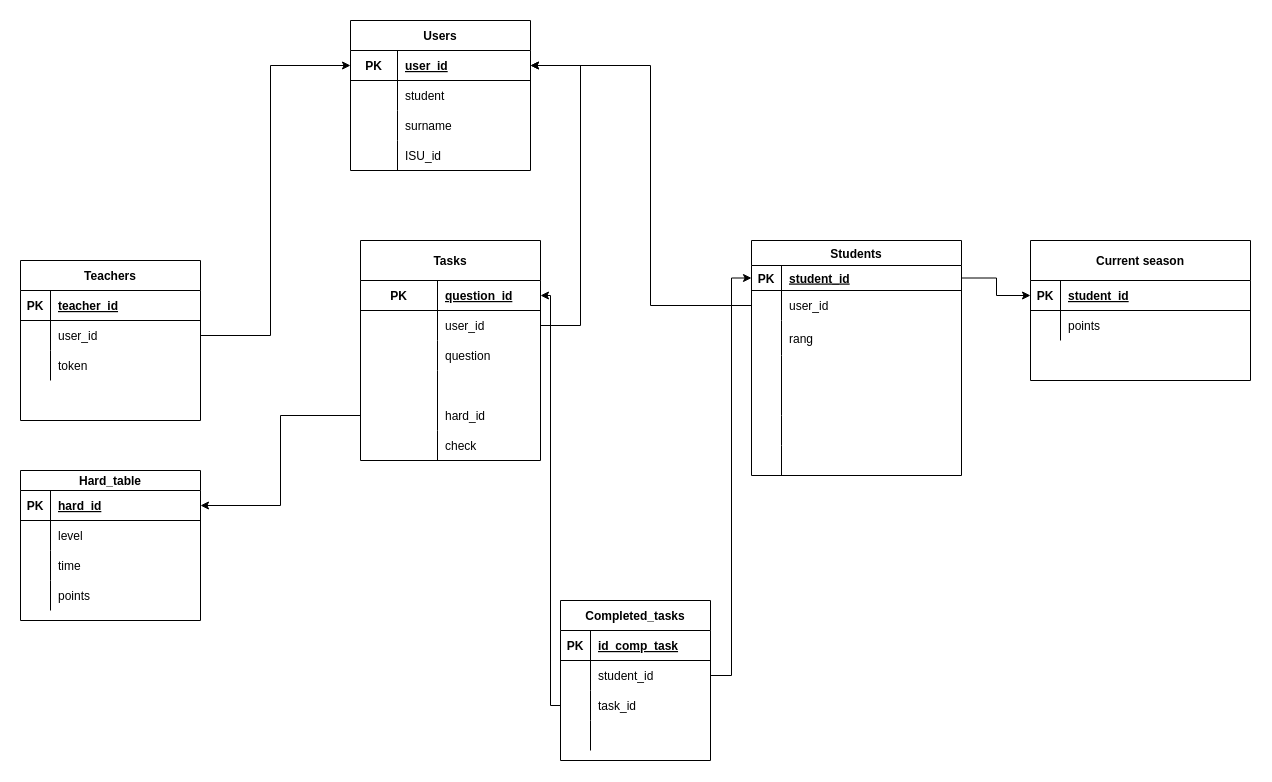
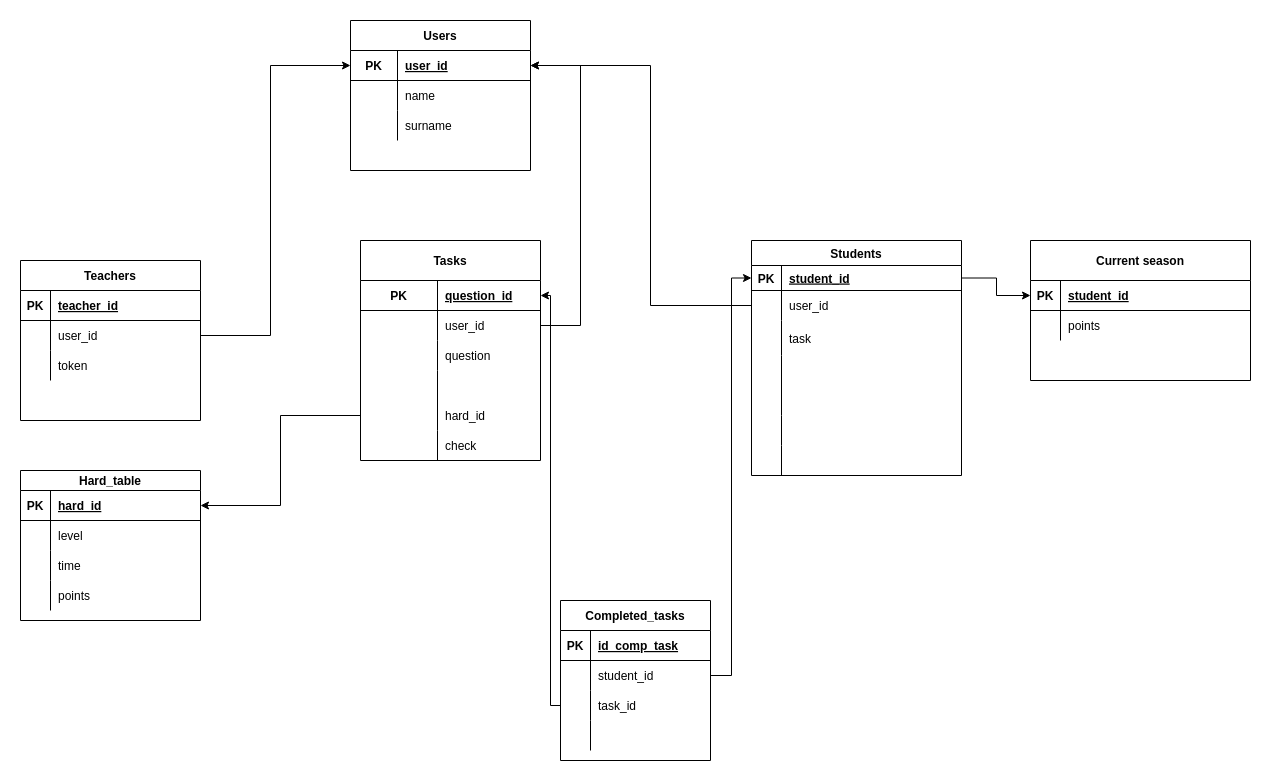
(429, 96) -> (418, 96)
(464, 156) -> none
(802, 339) -> (802, 339)
